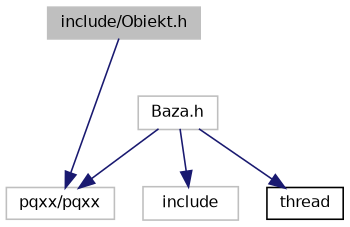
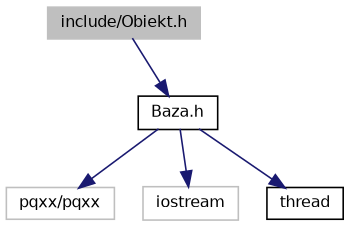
(95, 106) -> (146, 60)
(178, 113) -> (178, 113)
(191, 203) -> (191, 203)
